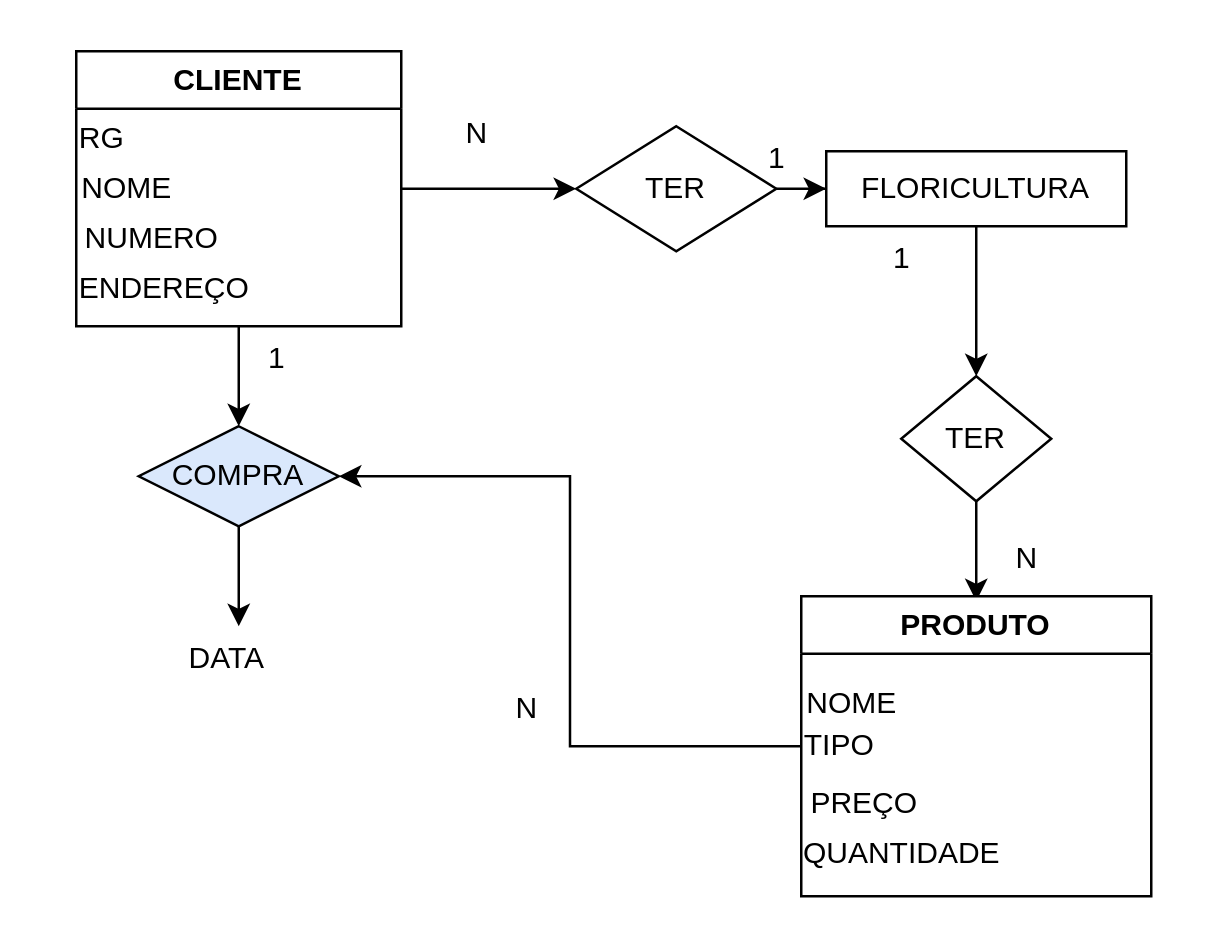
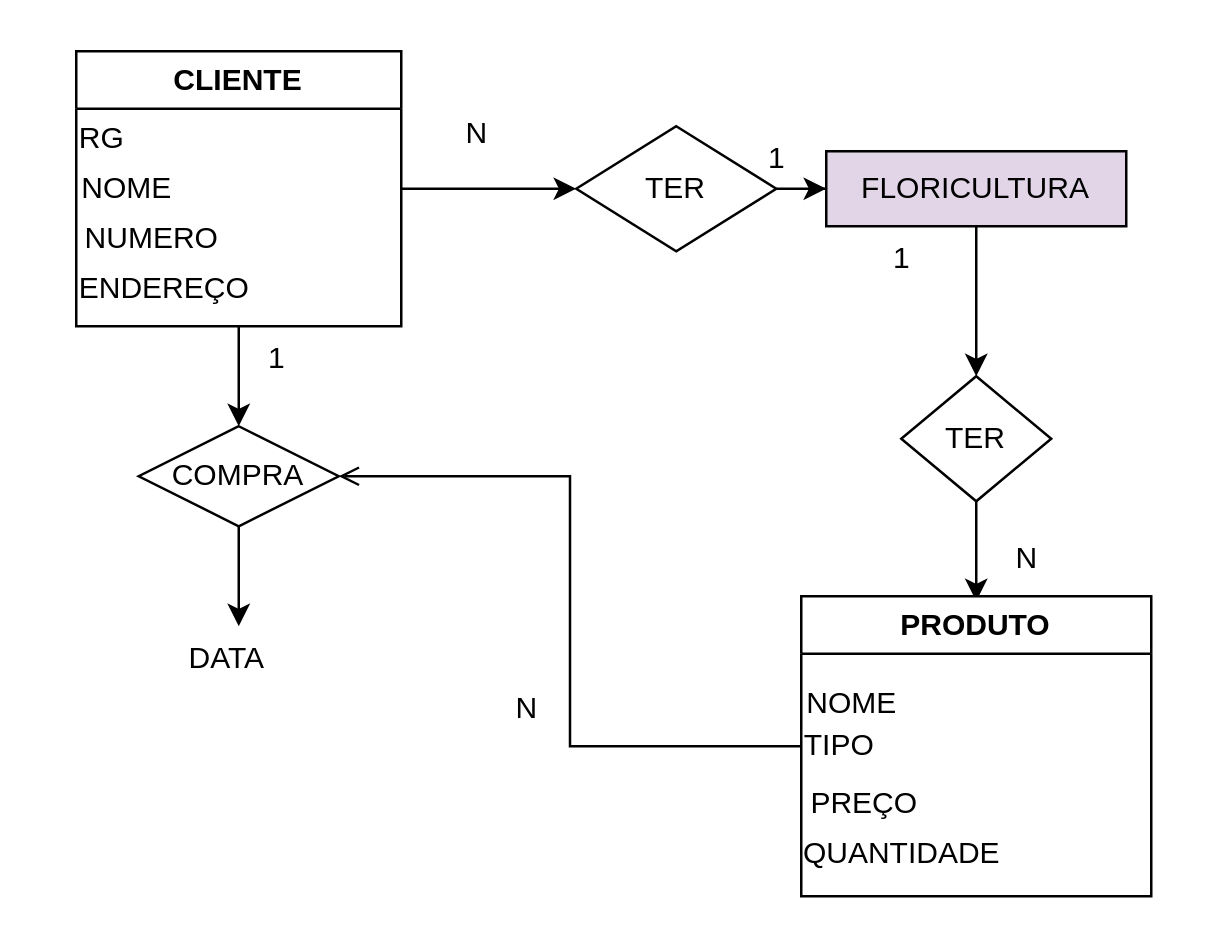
(976, 189) -> (976, 189)
(239, 476) -> (239, 476)
(357, 476) -> (352, 476)
